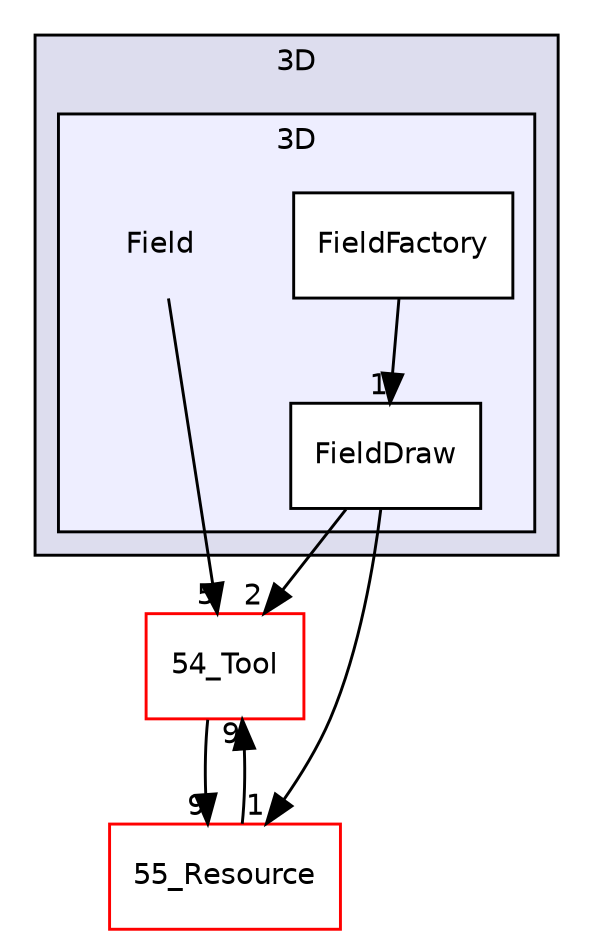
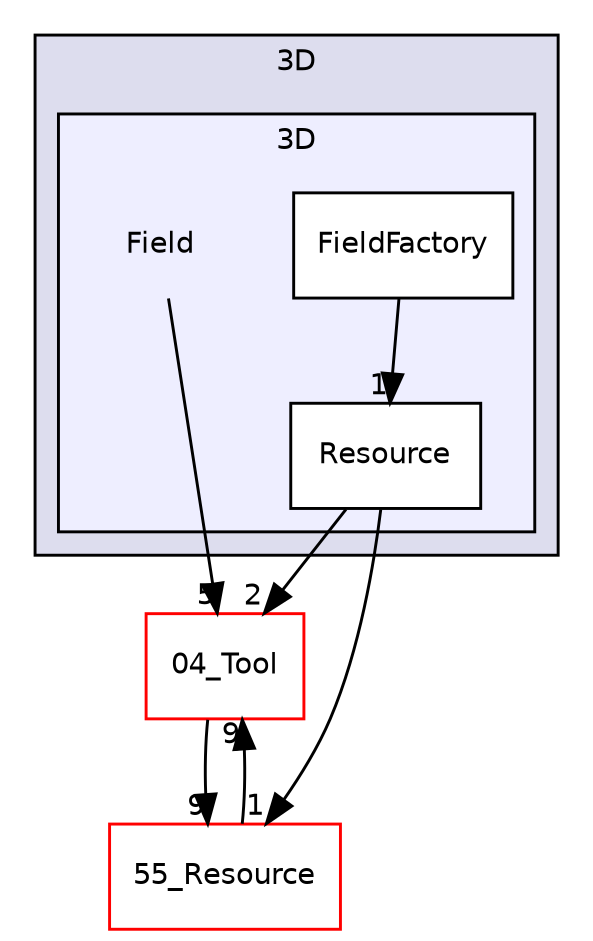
(386, 456) -> (386, 456)
(225, 666) -> (225, 666)
